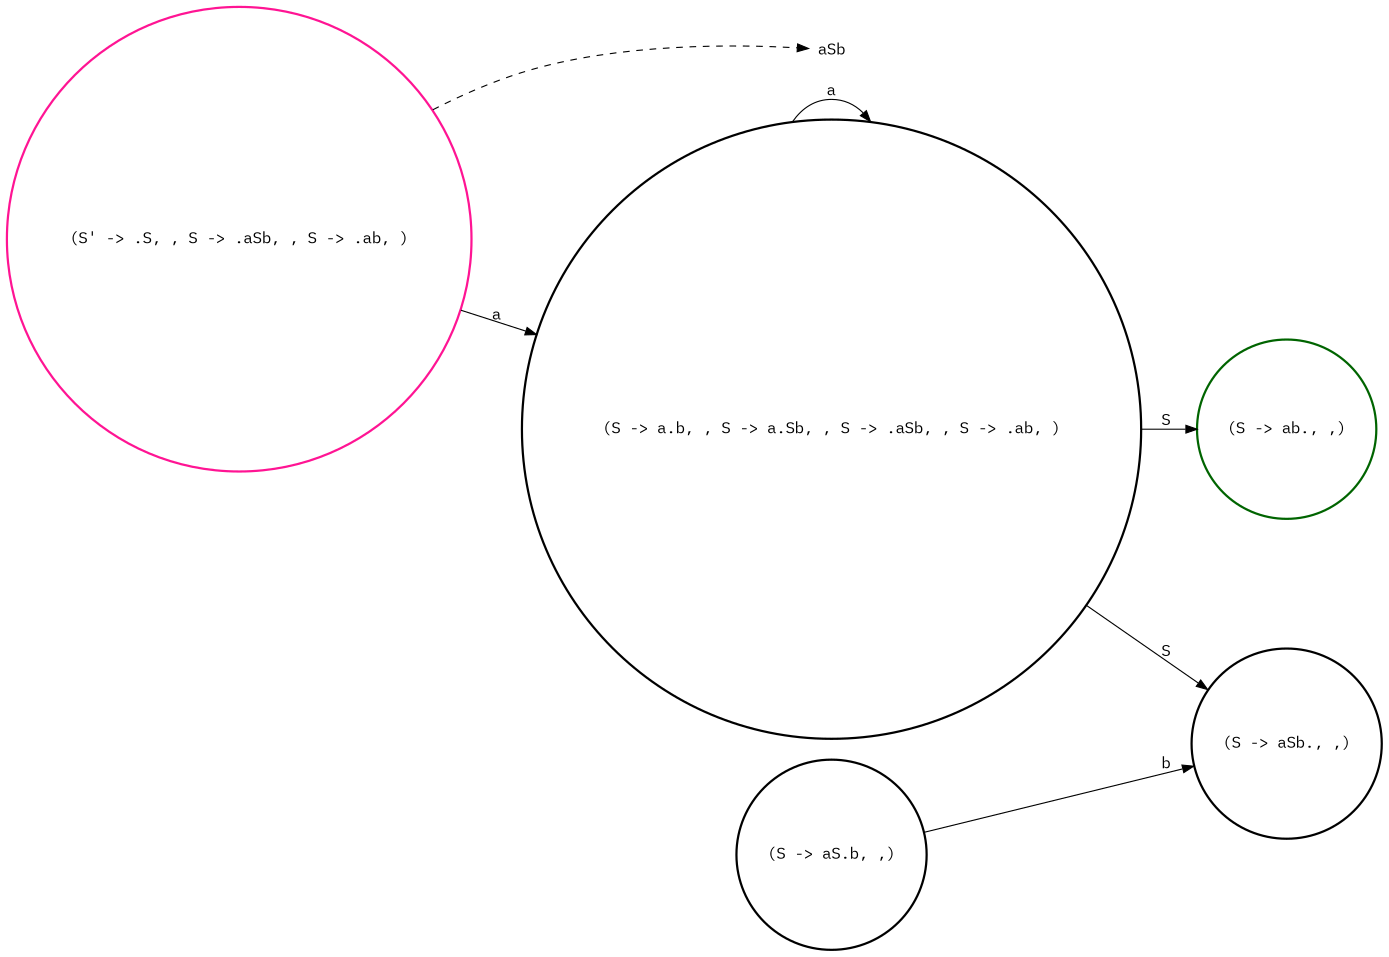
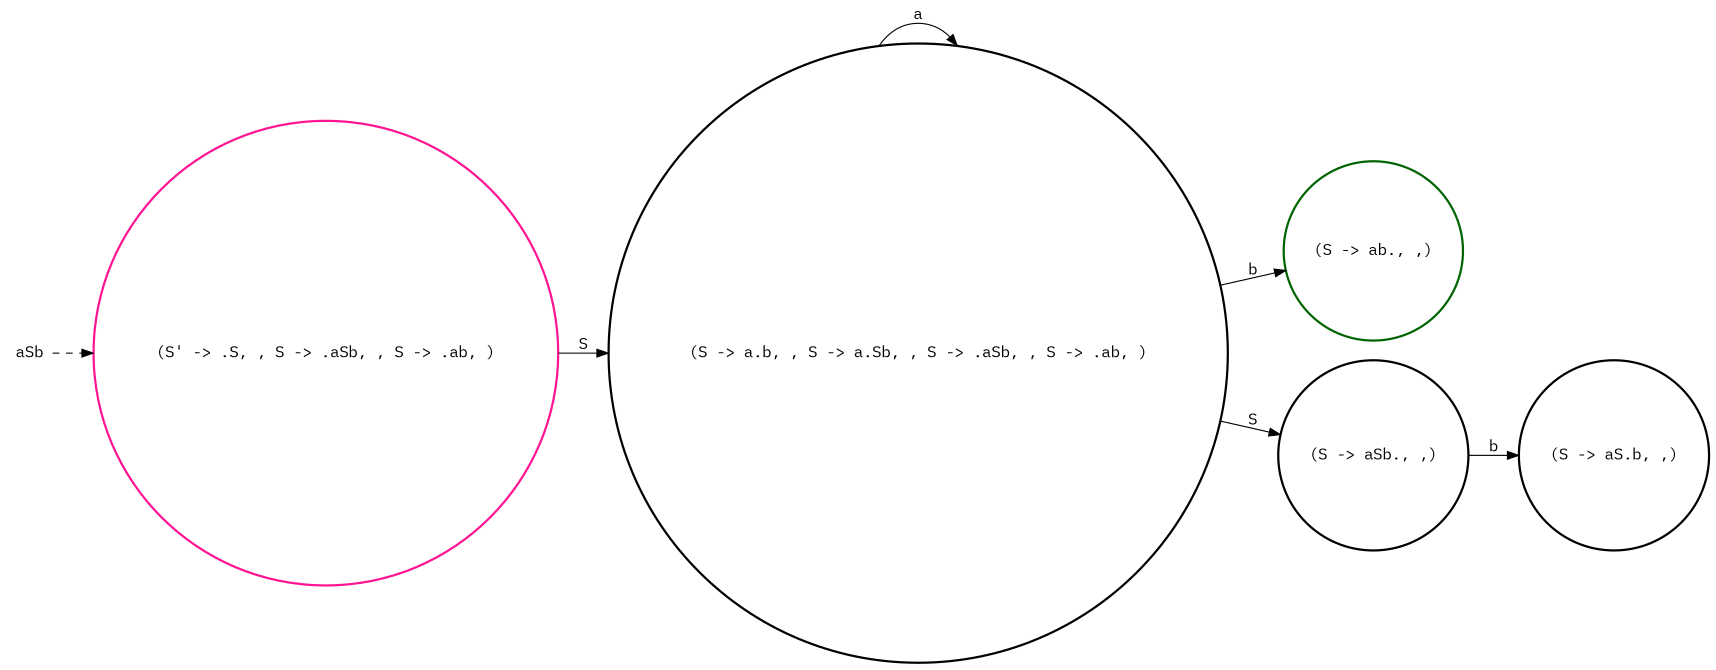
(610, 54) -> (67, 353)
(497, 315) -> (583, 345)
(1166, 421) -> (1253, 270)
(1053, 801) -> (1488, 455)
